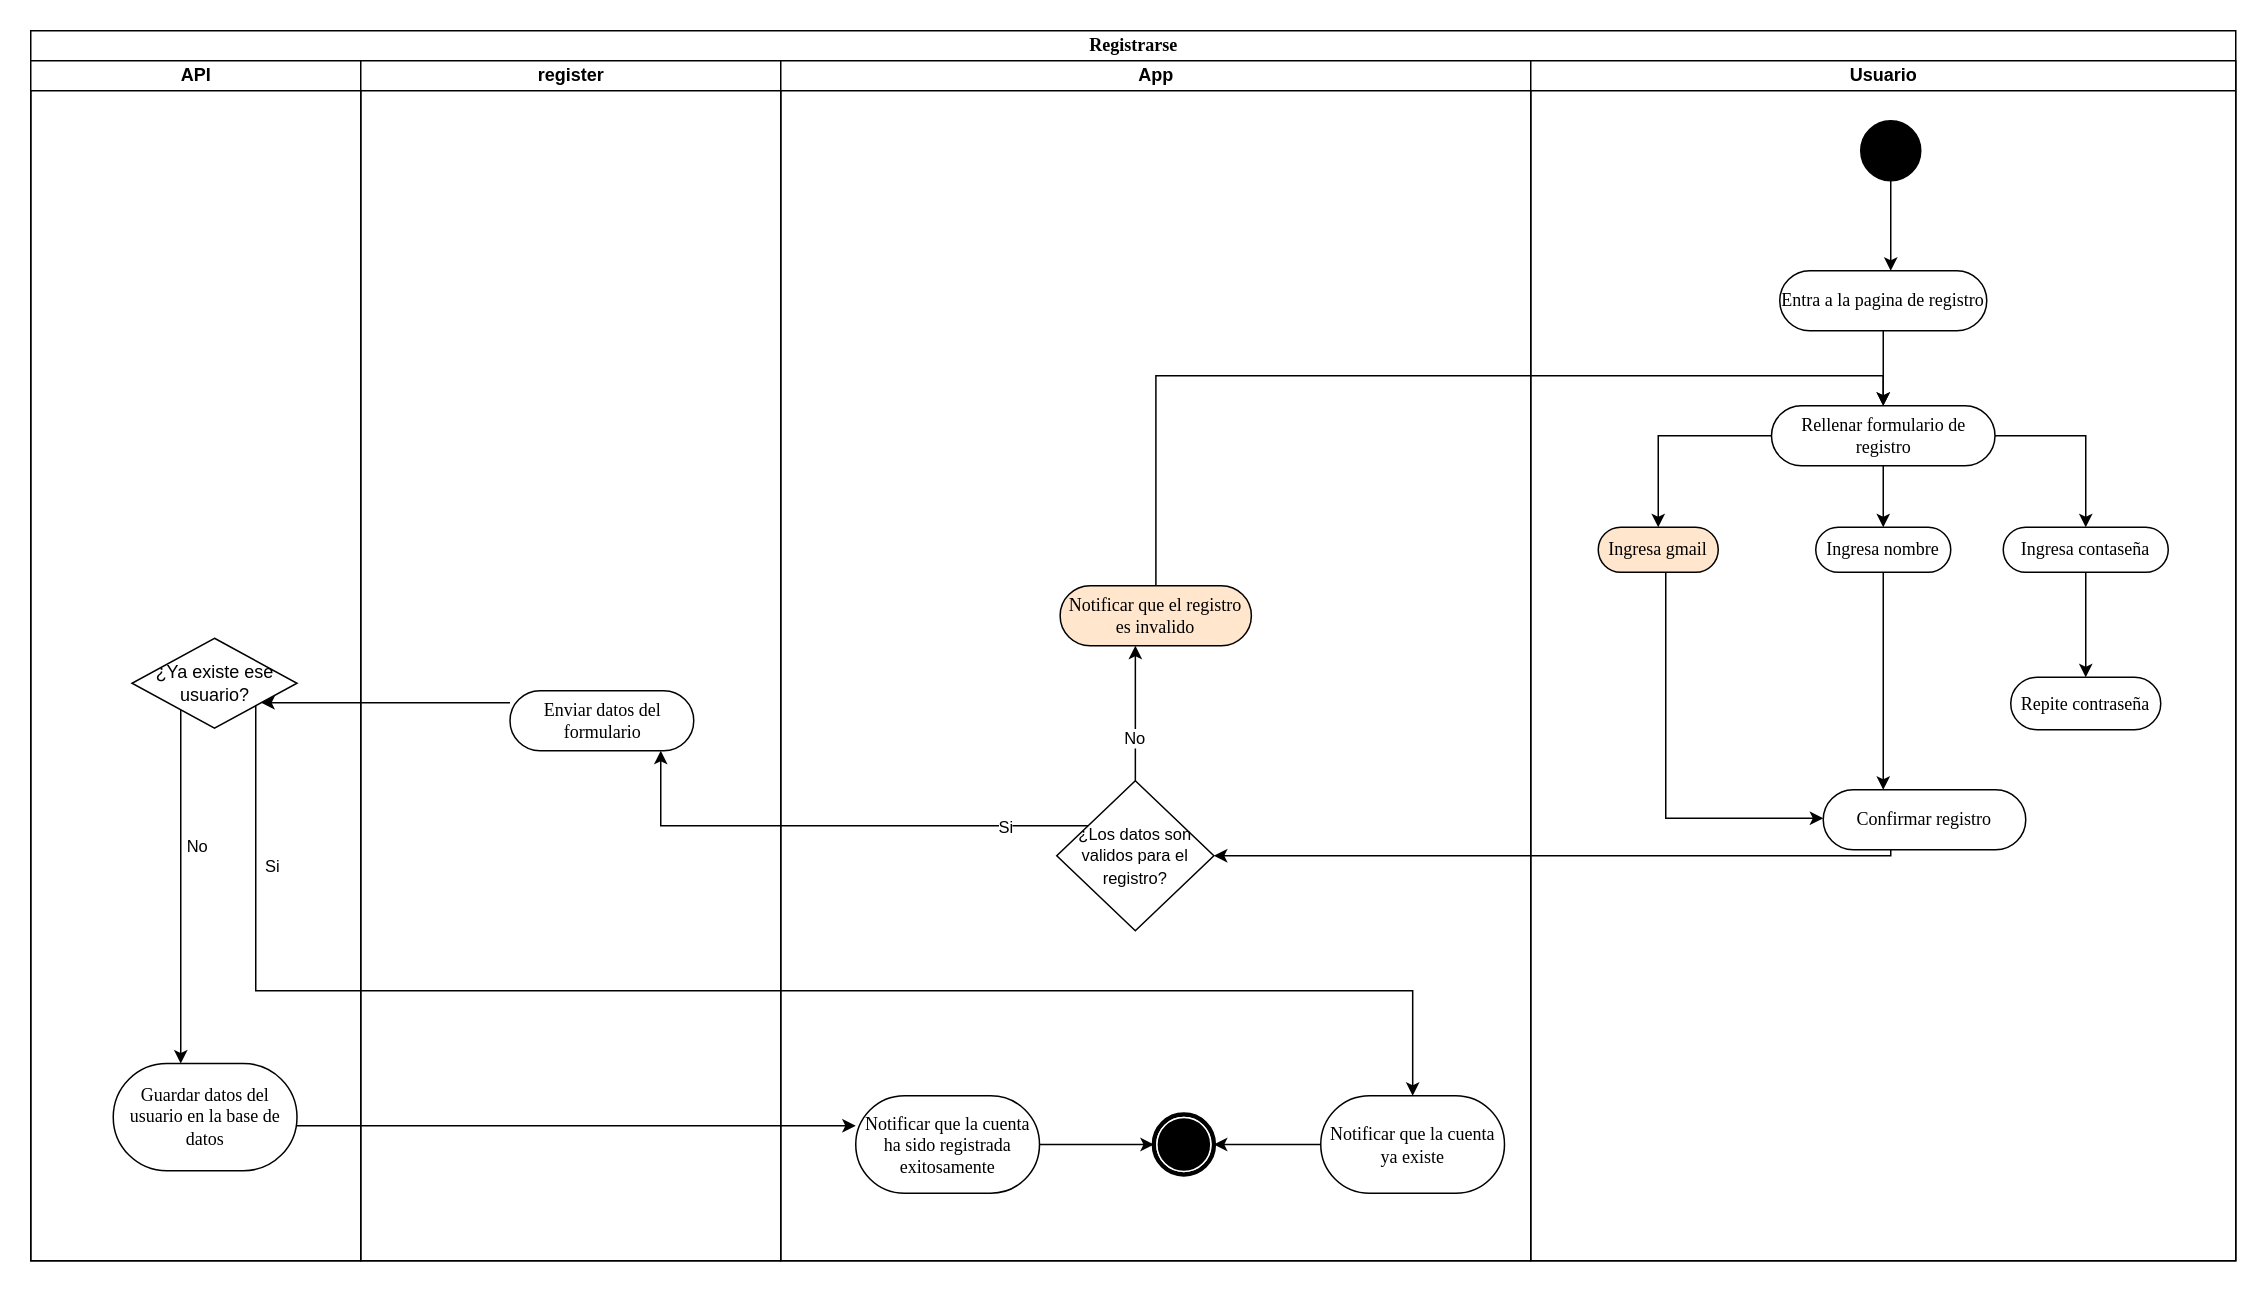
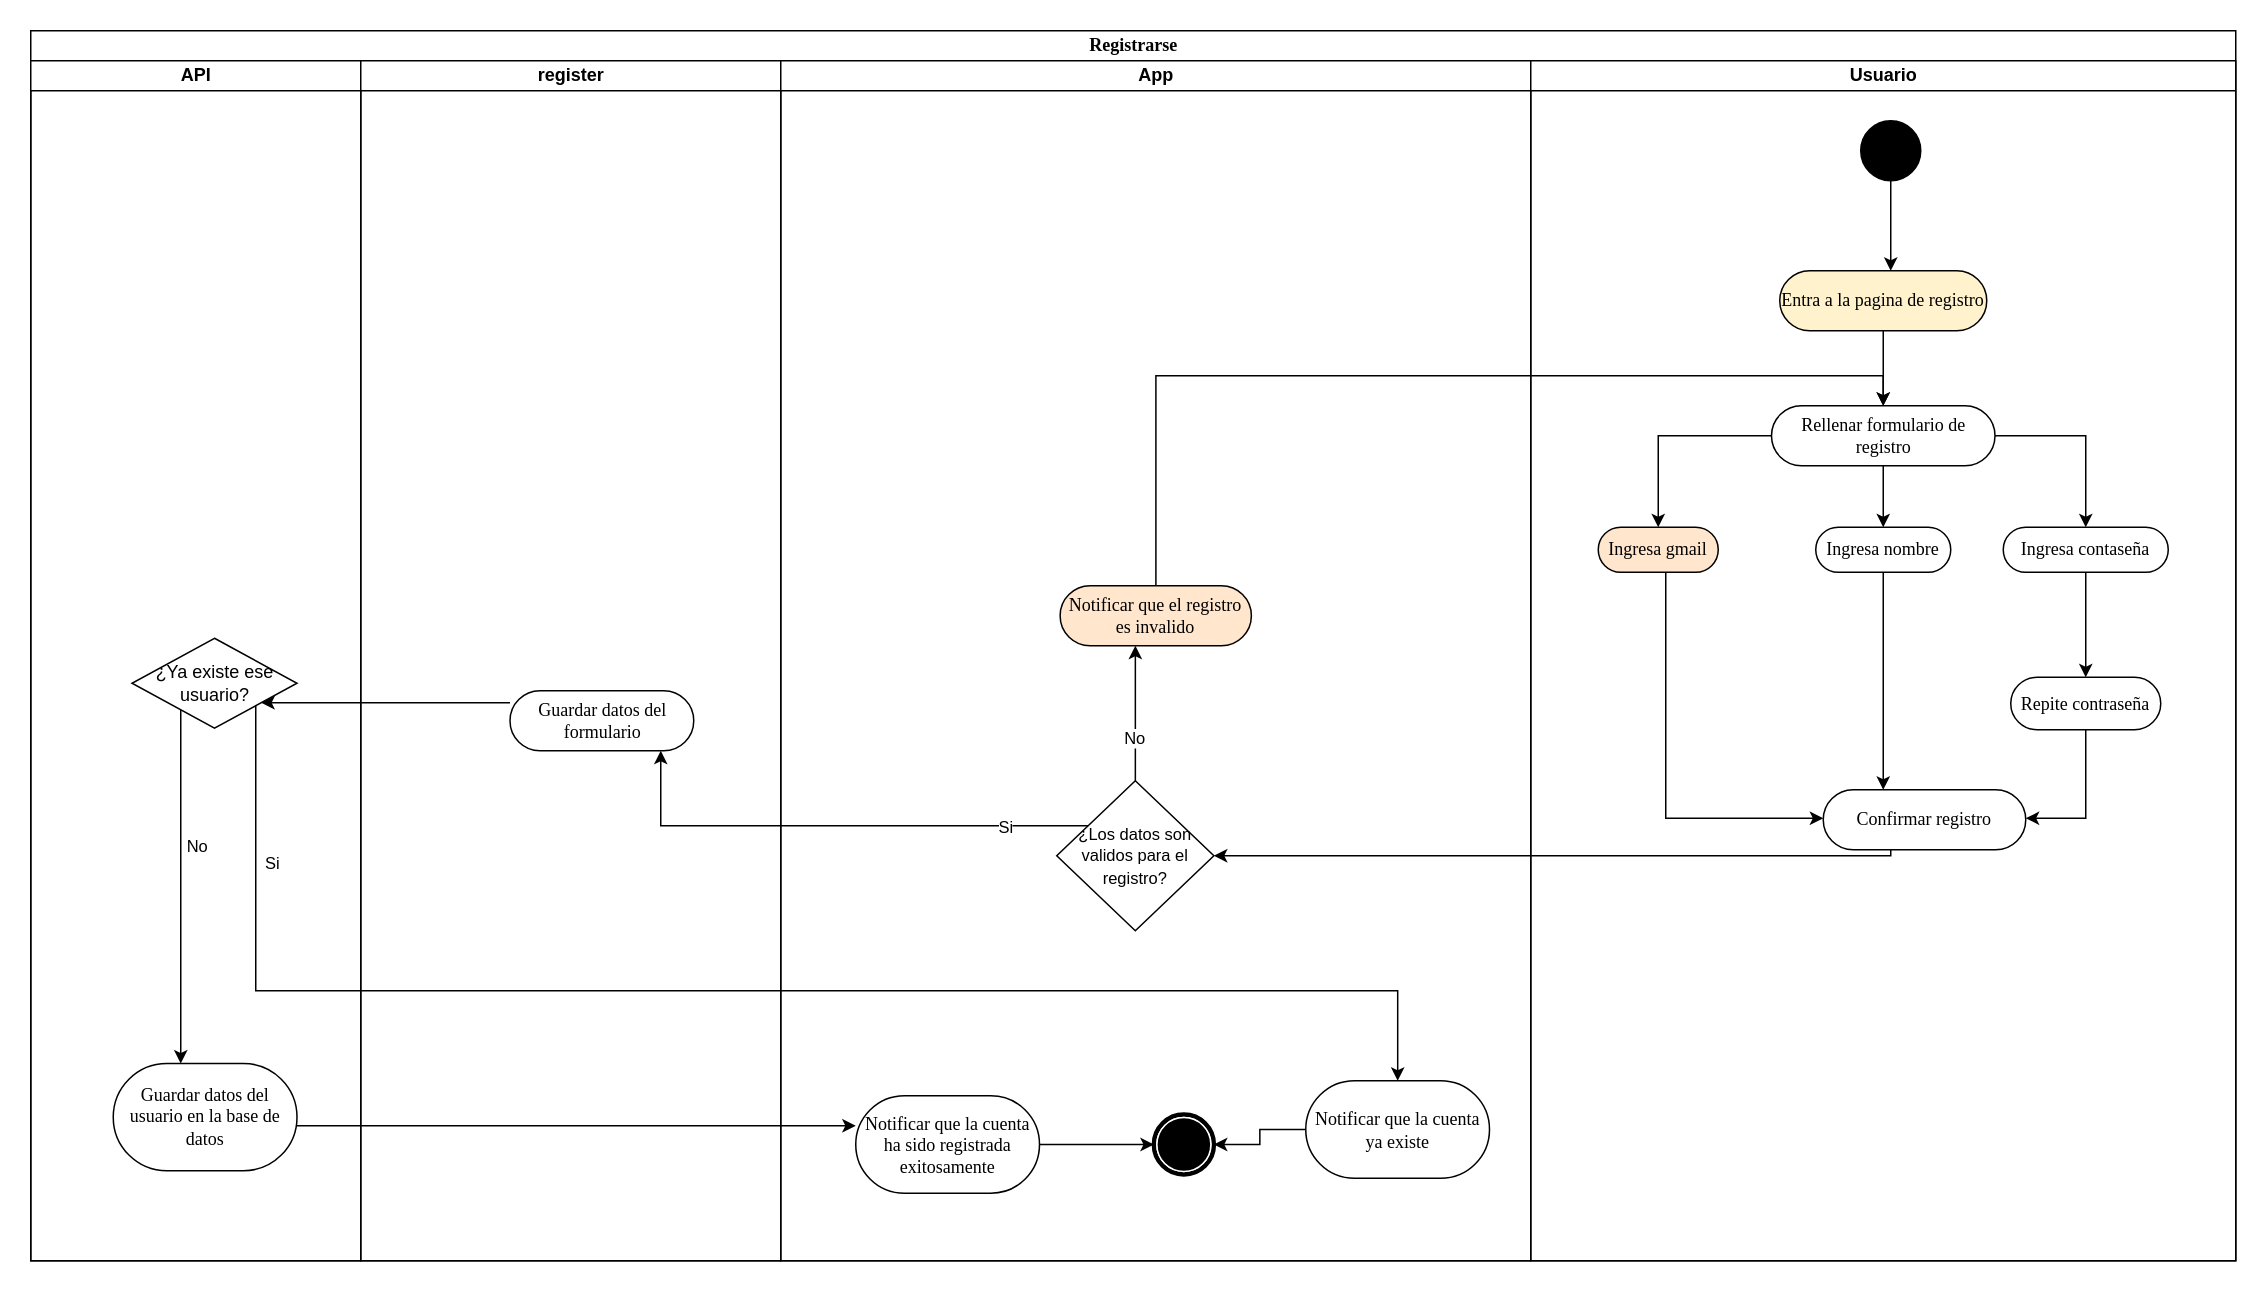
(1883, 301) -> (1883, 301)
(603, 721) -> (603, 721)
none -> (2086, 799)
(1413, 1145) -> (1398, 1130)
